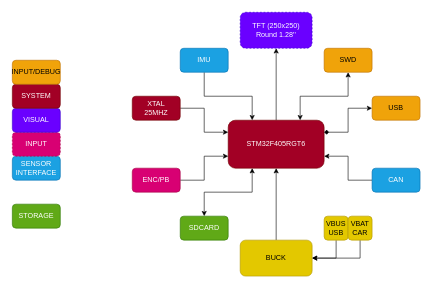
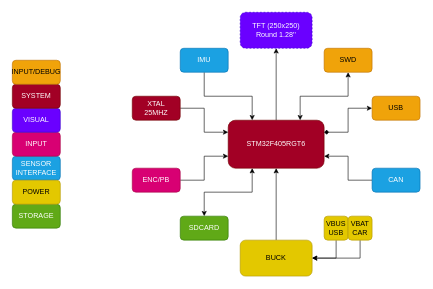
(36, 144) -> (36, 144)
none -> (36, 192)
